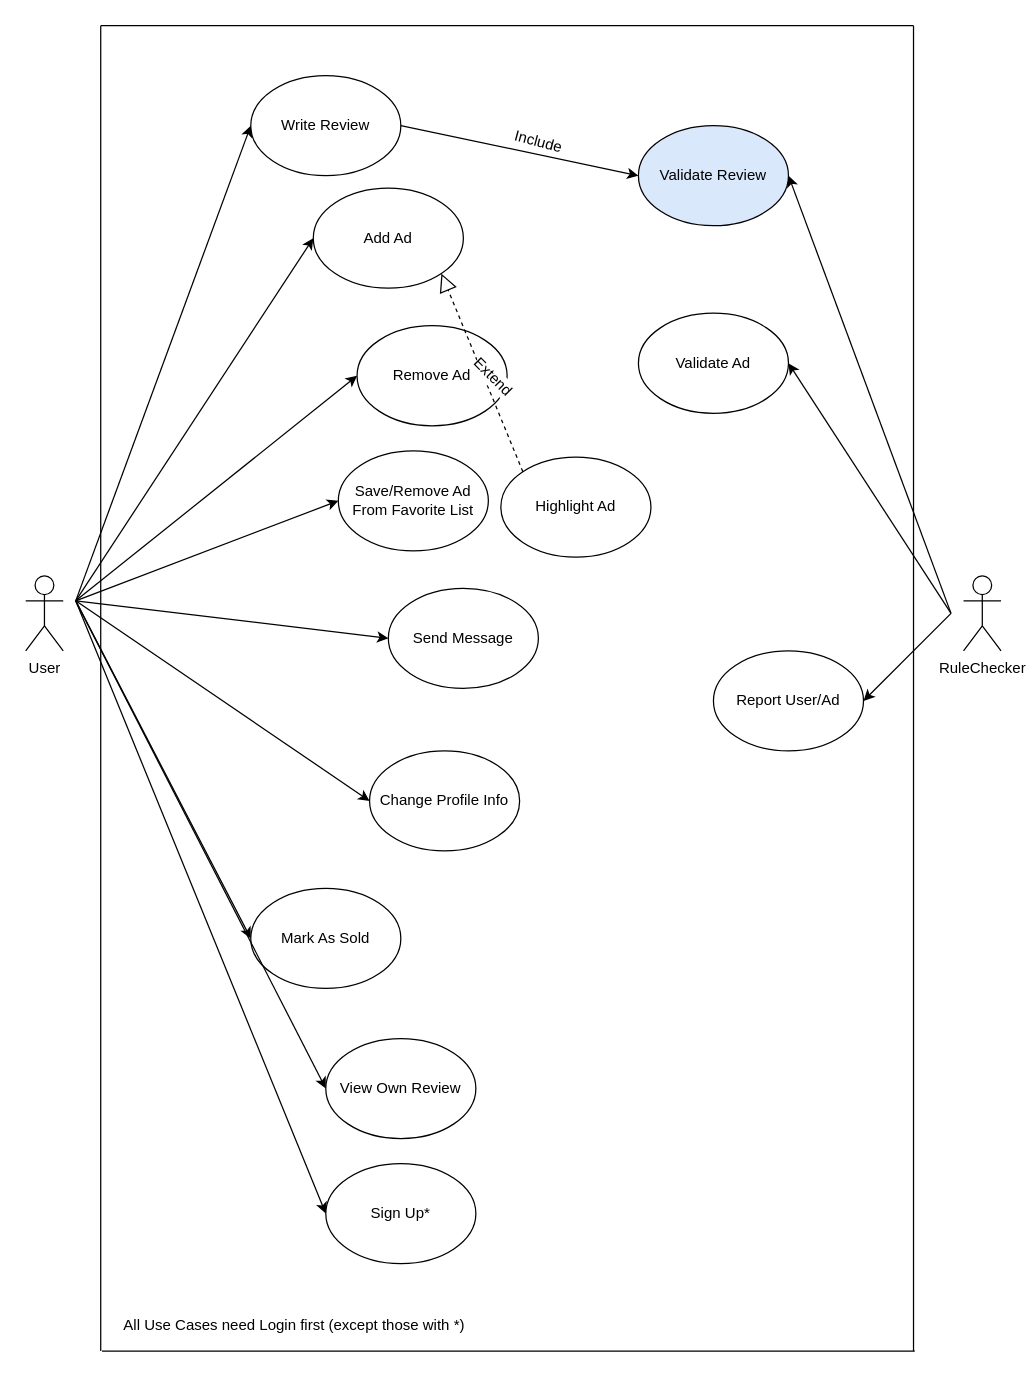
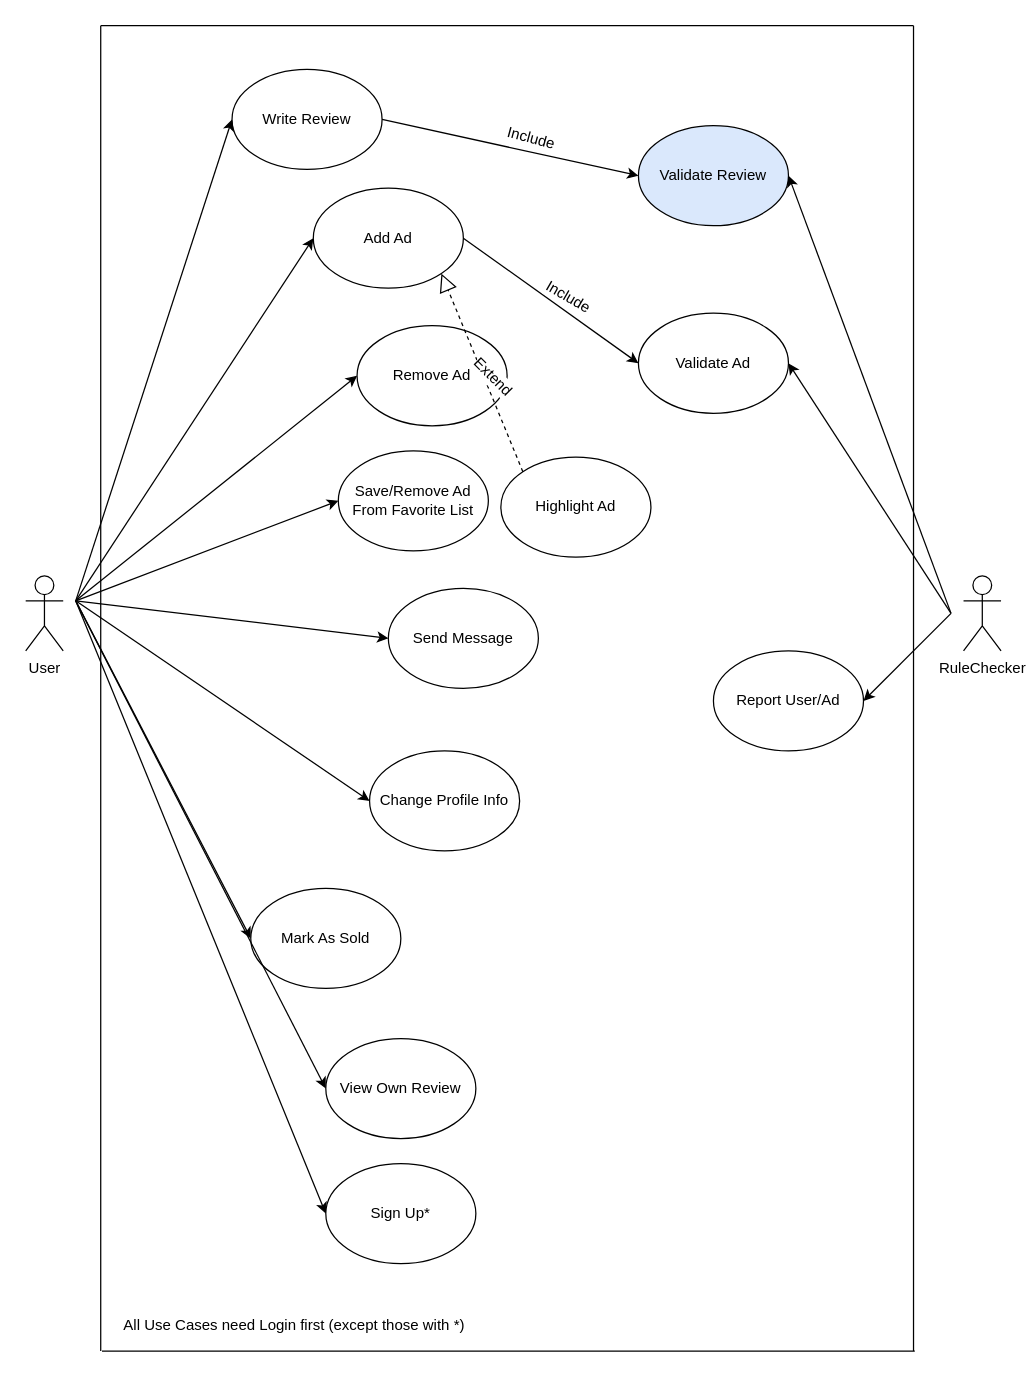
(326, 126) -> (307, 119)
none -> (547, 298)
